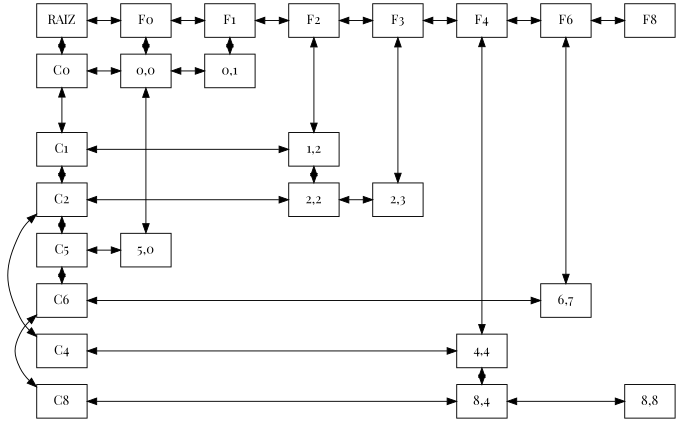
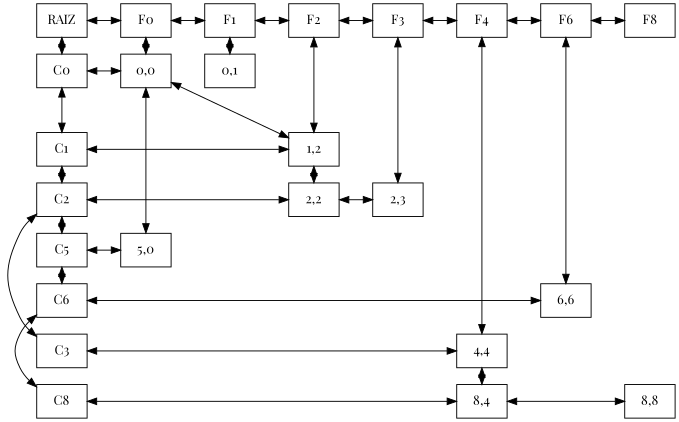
(188, 71) -> (230, 110)
(566, 301) -> (566, 301)
(62, 351) -> (62, 351)
